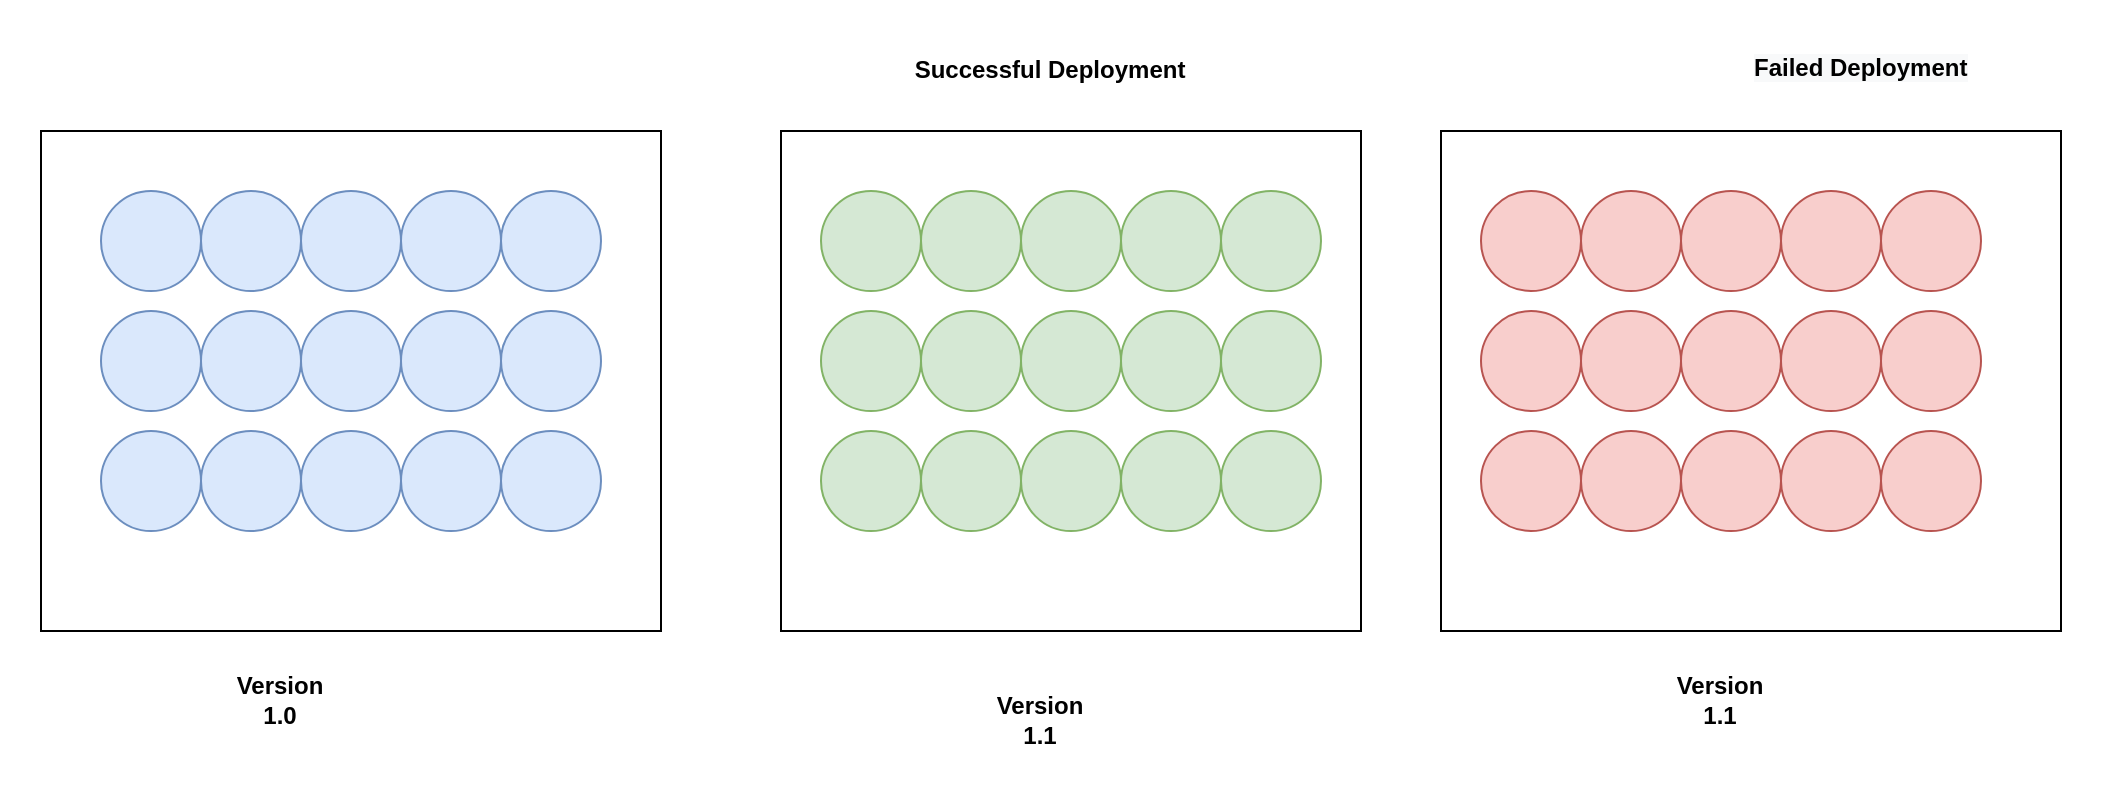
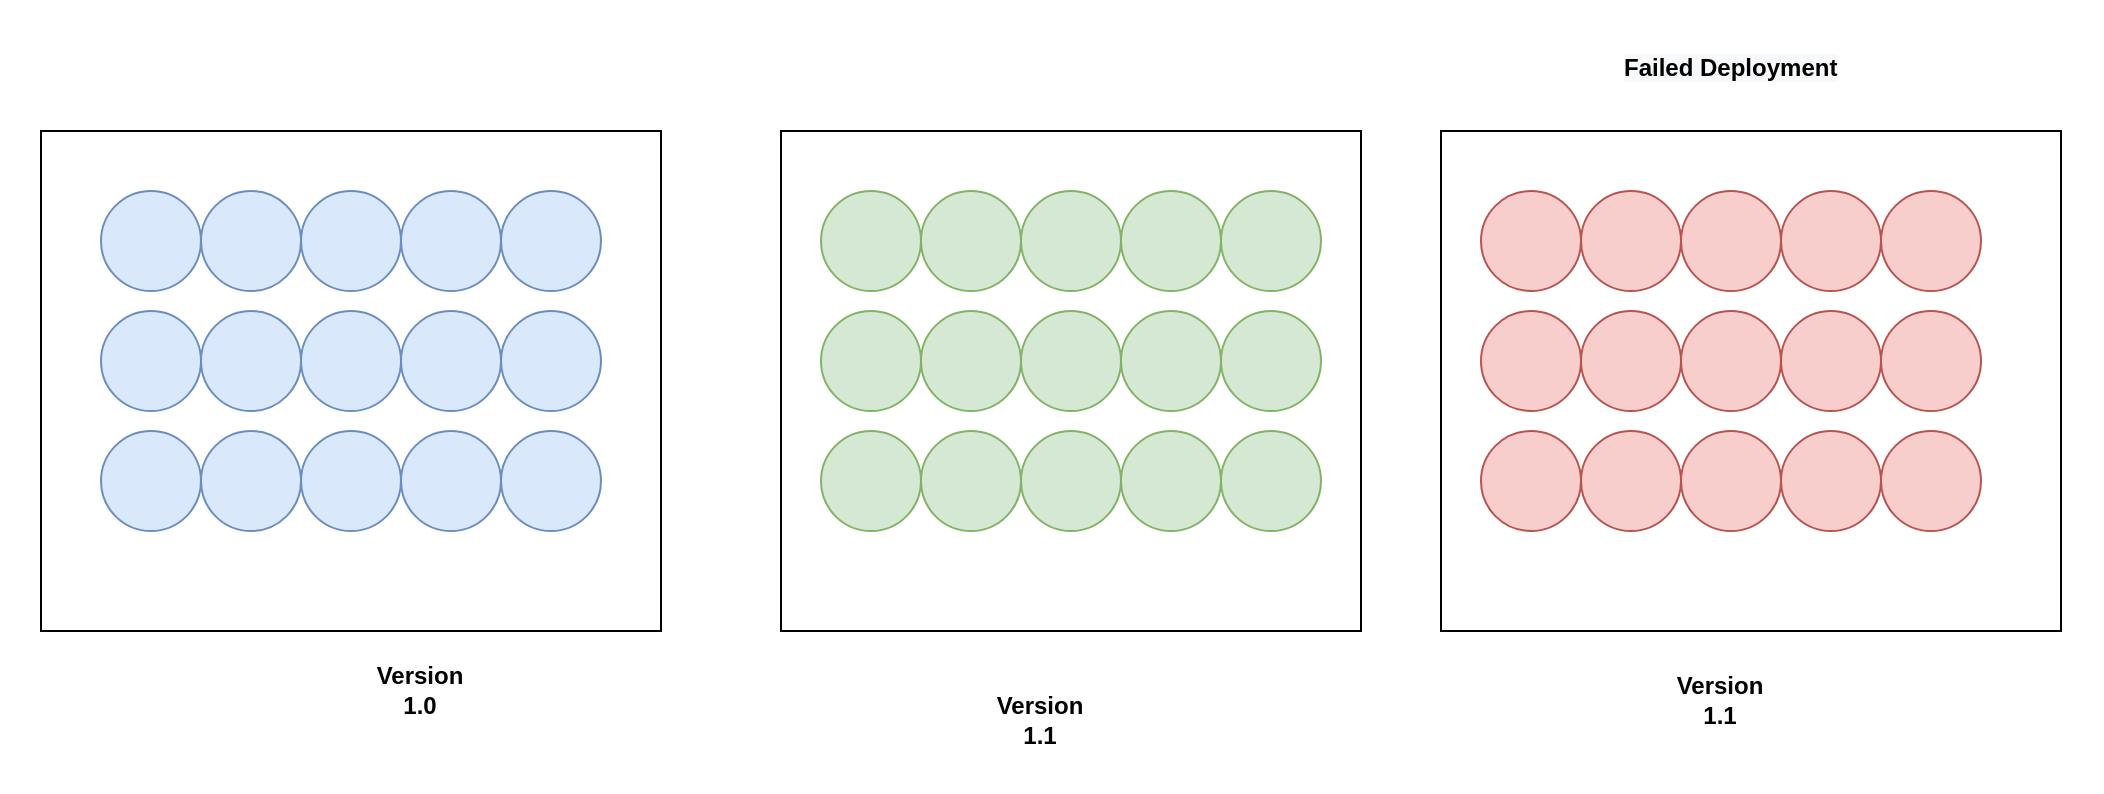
(1051, 71) -> none
(1911, 71) -> (1781, 71)
(281, 701) -> (421, 691)
